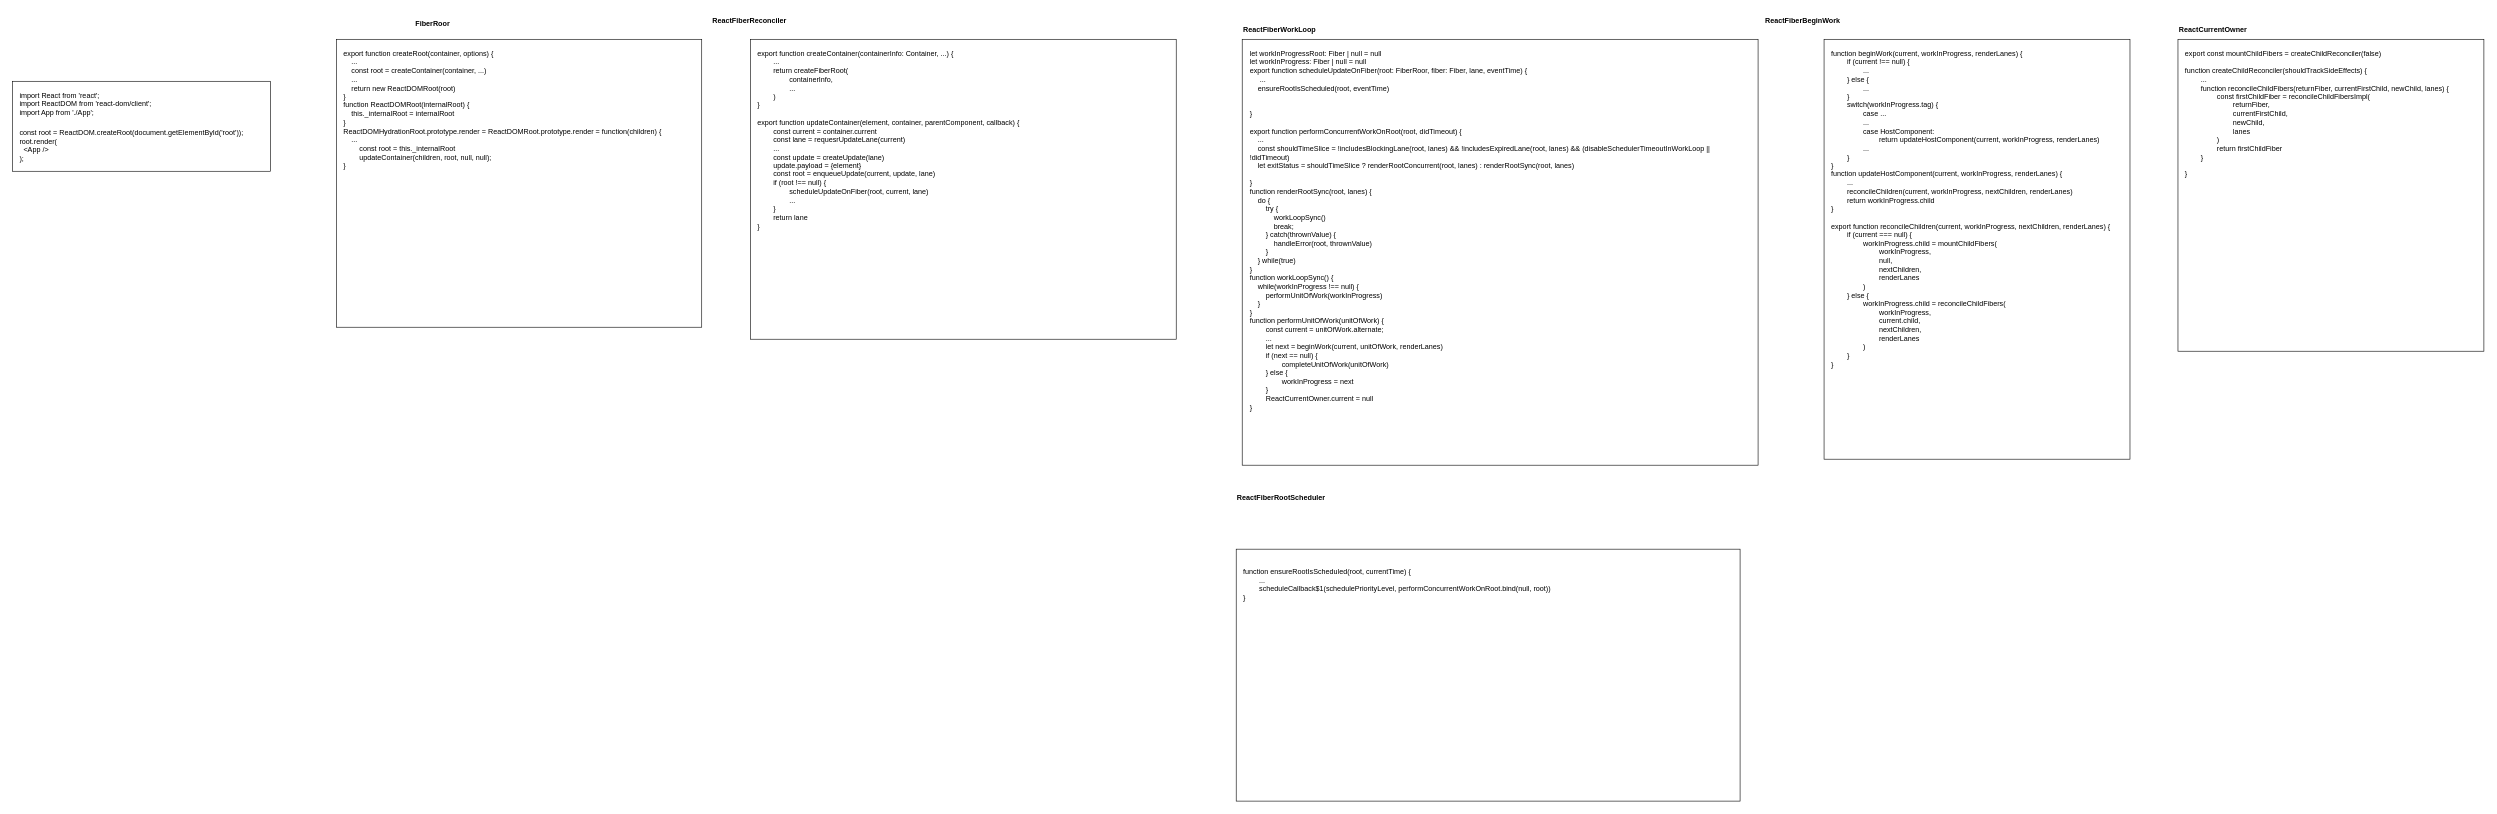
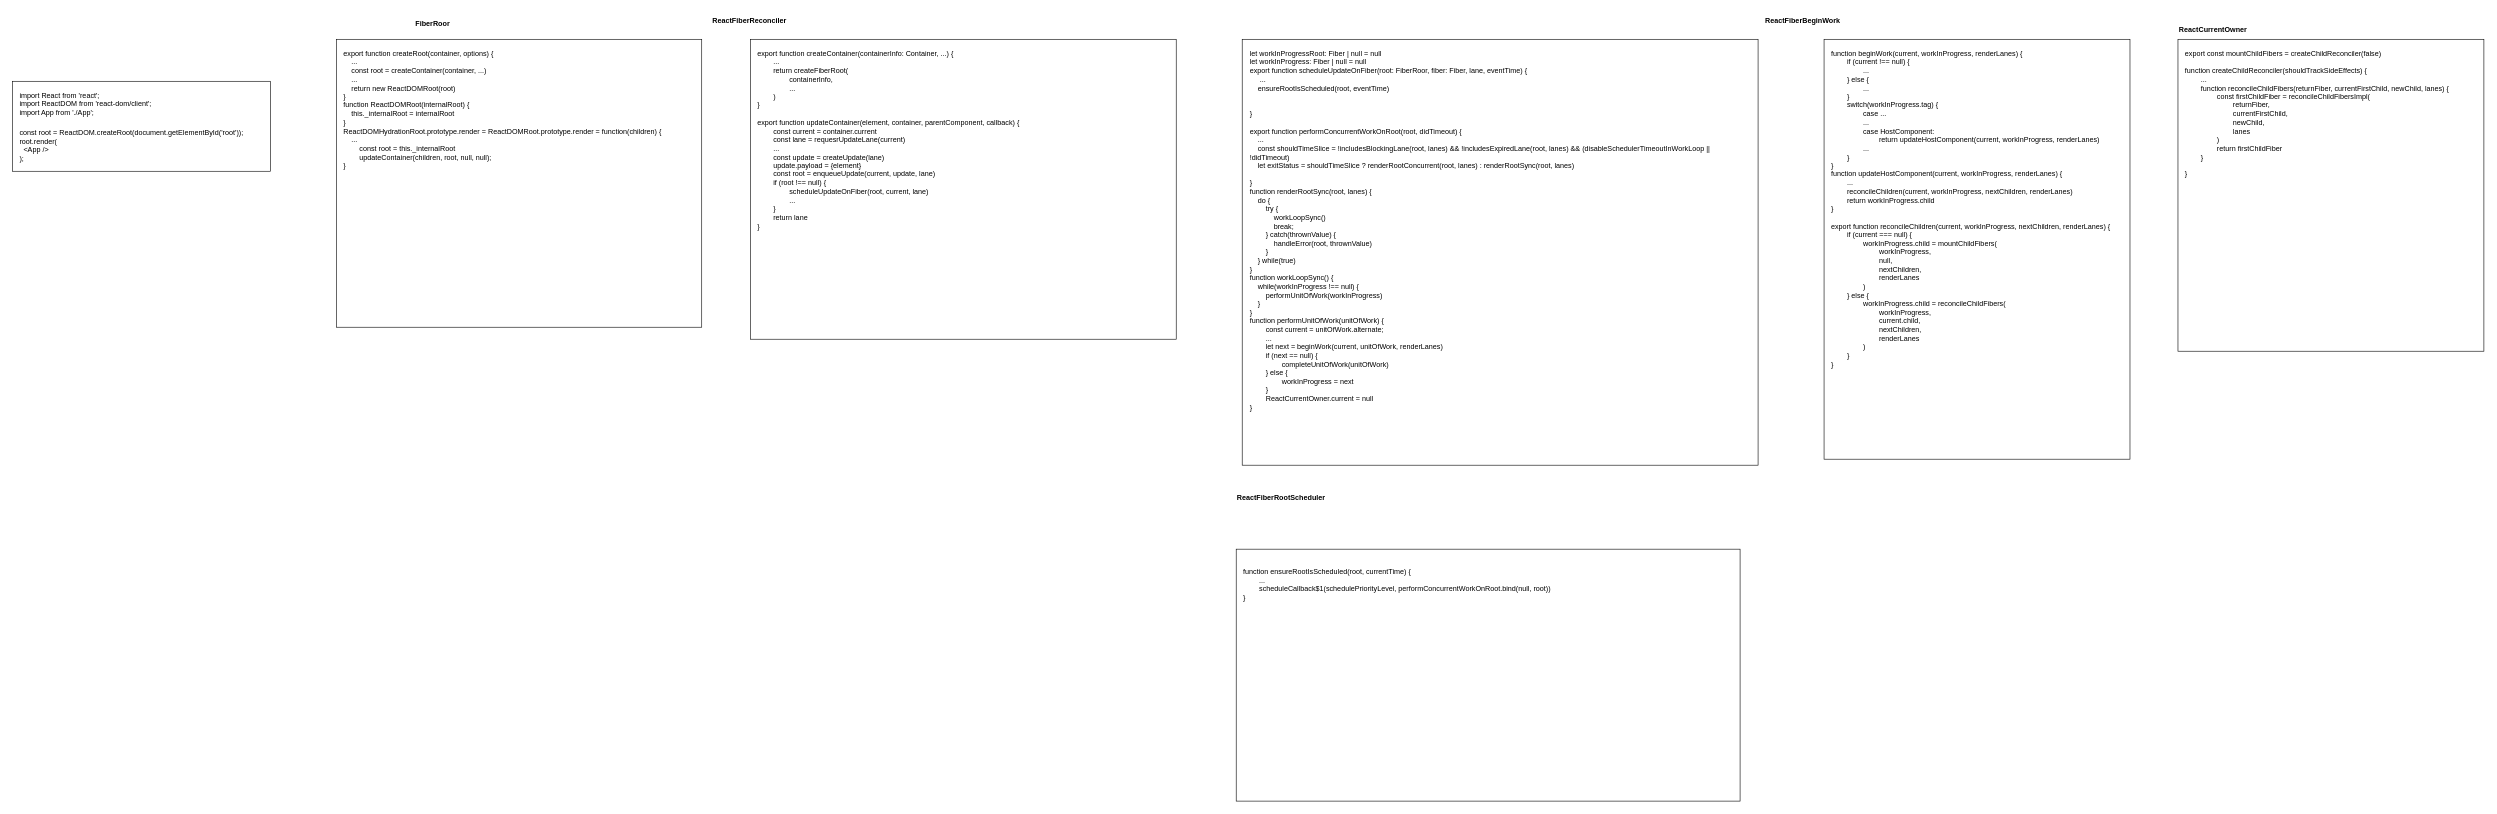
(1287, 30) -> none
